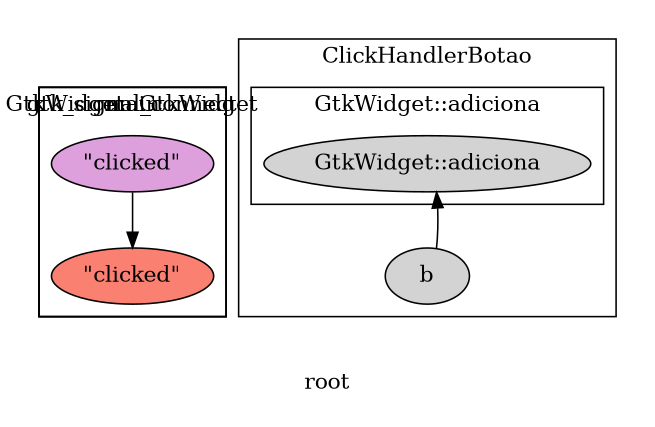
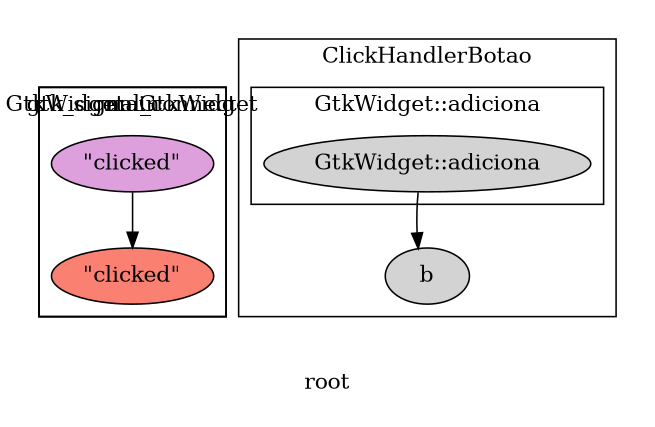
(438, 228) -> (417, 215)
